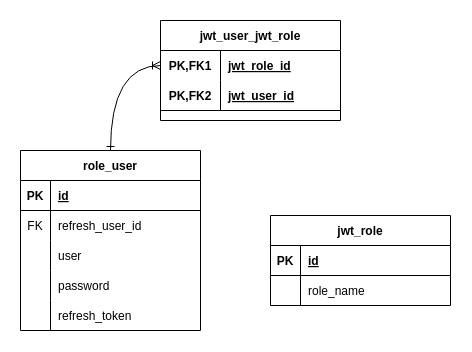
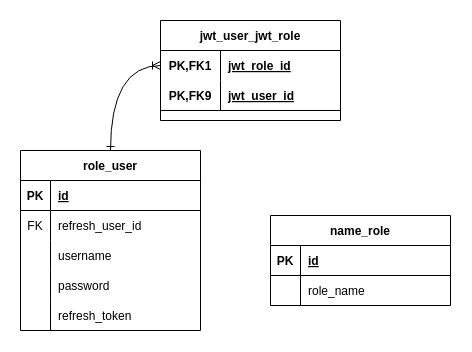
(190, 96) -> (190, 96)
(360, 231) -> (360, 231)
(71, 256) -> (85, 256)
